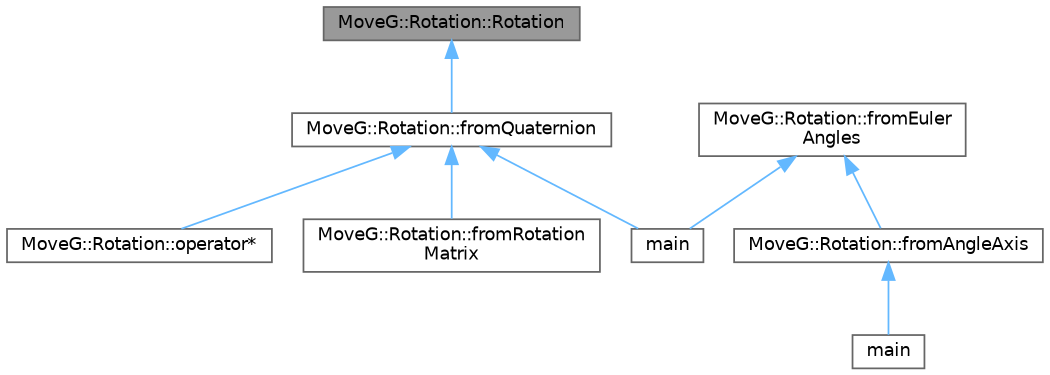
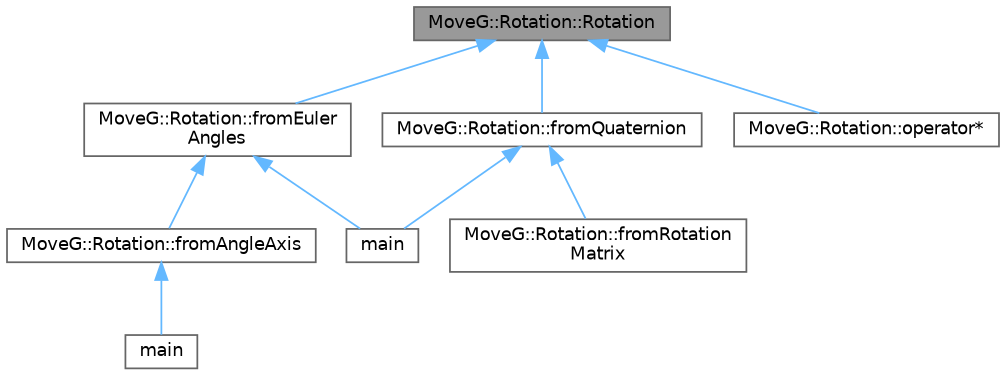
none -> (387, 75)
(287, 191) -> (713, 79)
